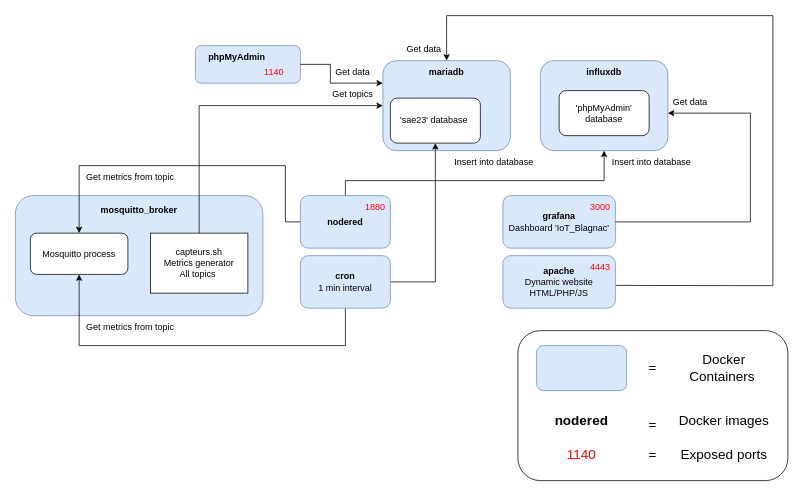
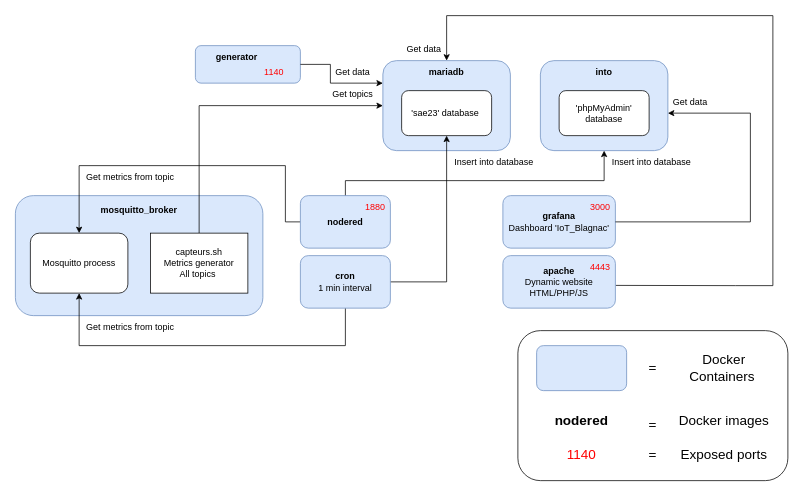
(237, 57) -> (237, 57)
(604, 72) -> (604, 72)
(435, 120) -> (447, 113)
(79, 254) -> (79, 263)
